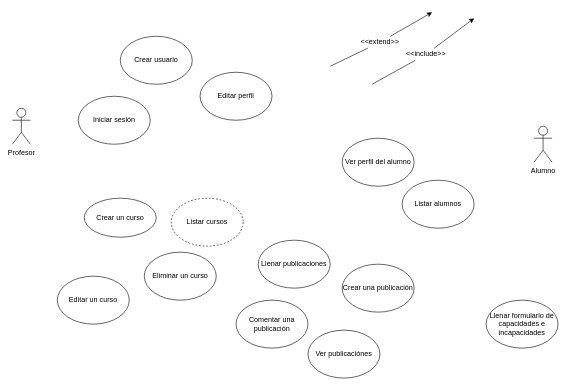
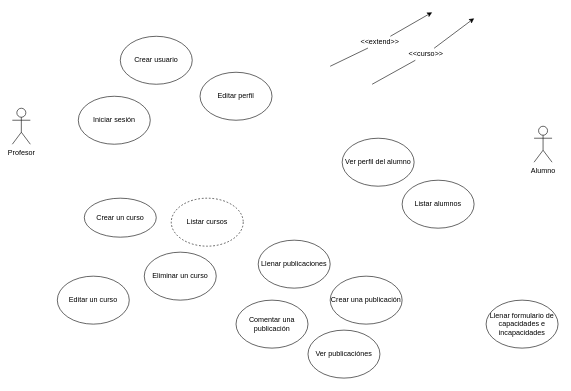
(426, 54) -> (426, 54)
(378, 288) -> (366, 300)
